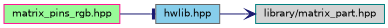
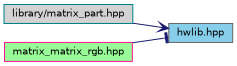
(62, 14) -> (68, 52)
(233, 14) -> (146, 25)
